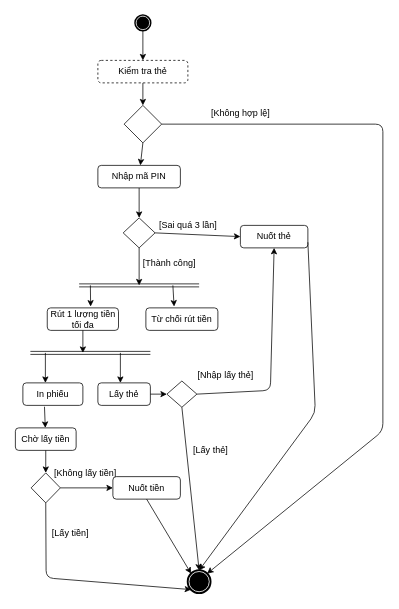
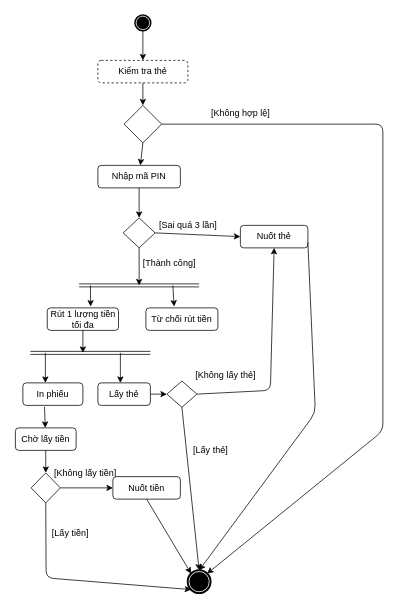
(226, 375) -> (226, 375)
